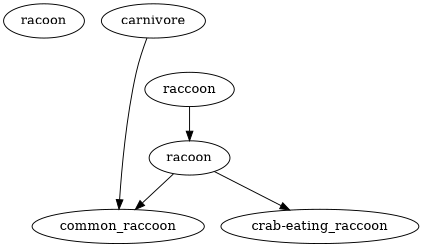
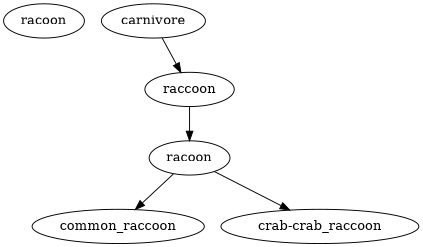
(128, 118) -> (169, 51)
(320, 226) -> (320, 226)
